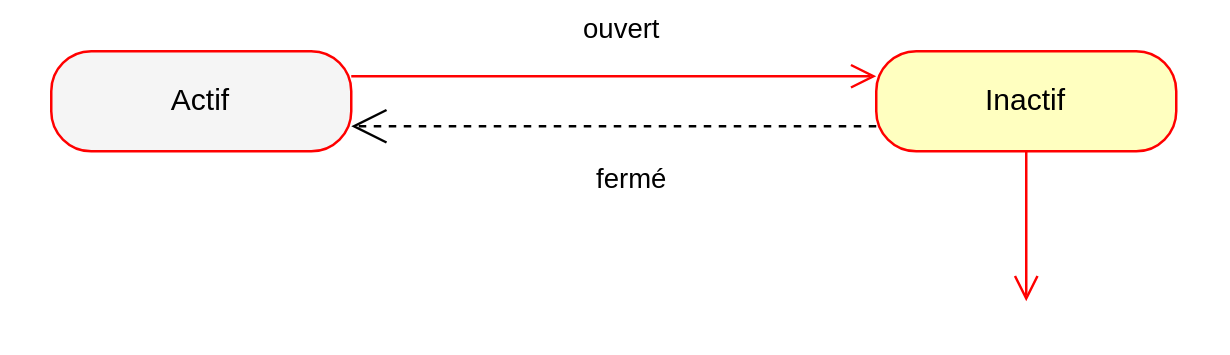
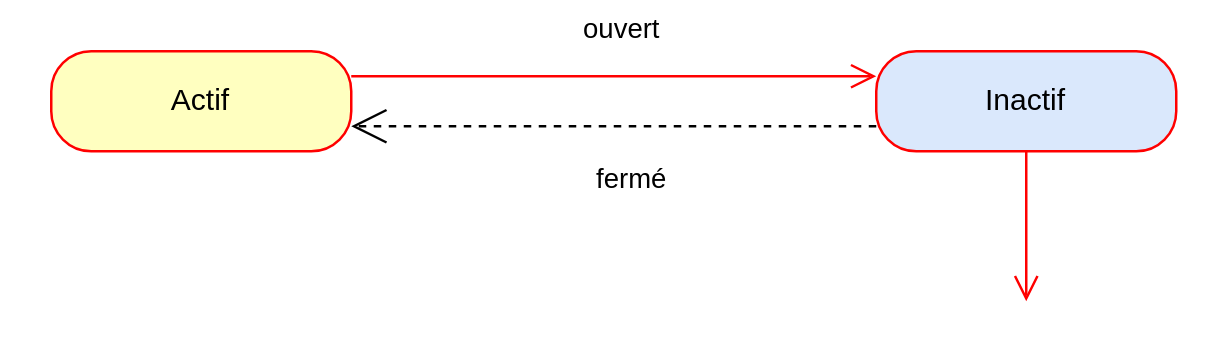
(201, 101) -> (201, 101)
(1026, 101) -> (1026, 101)
